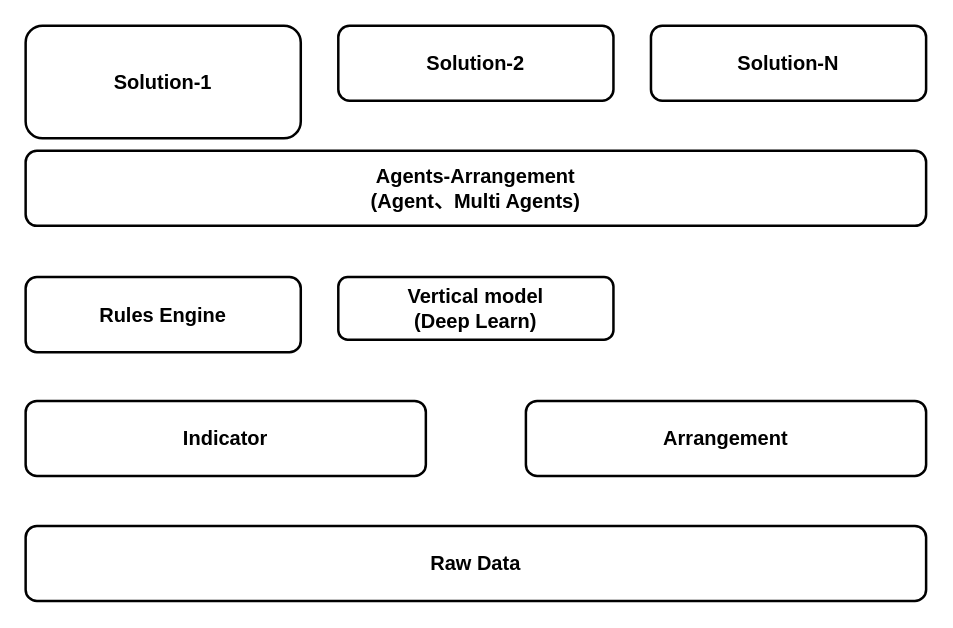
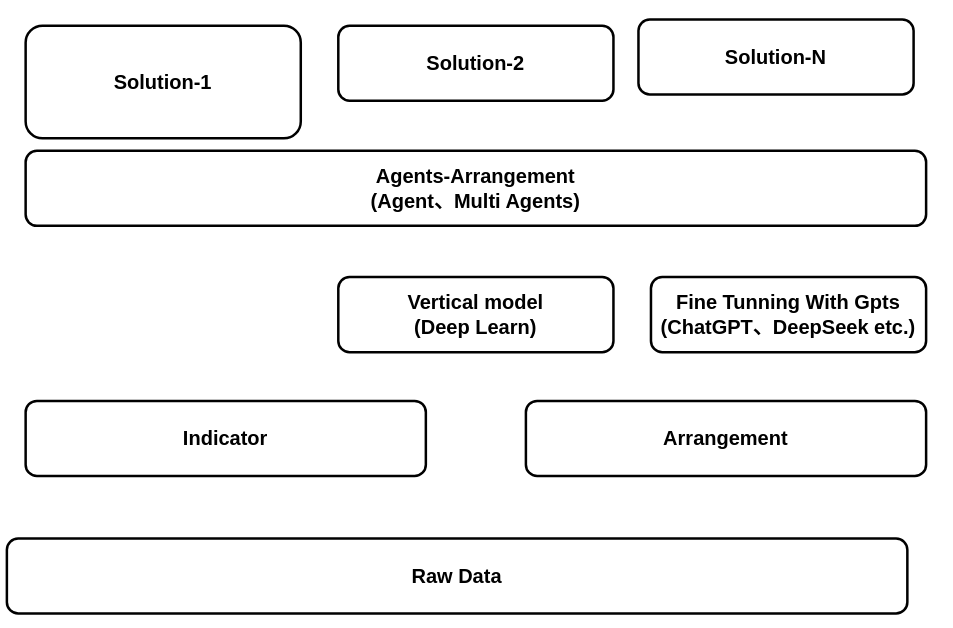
(788, 63) -> (776, 57)
(476, 308) -> (476, 314)
(163, 314) -> none
none -> (788, 314)
(476, 563) -> (457, 576)
